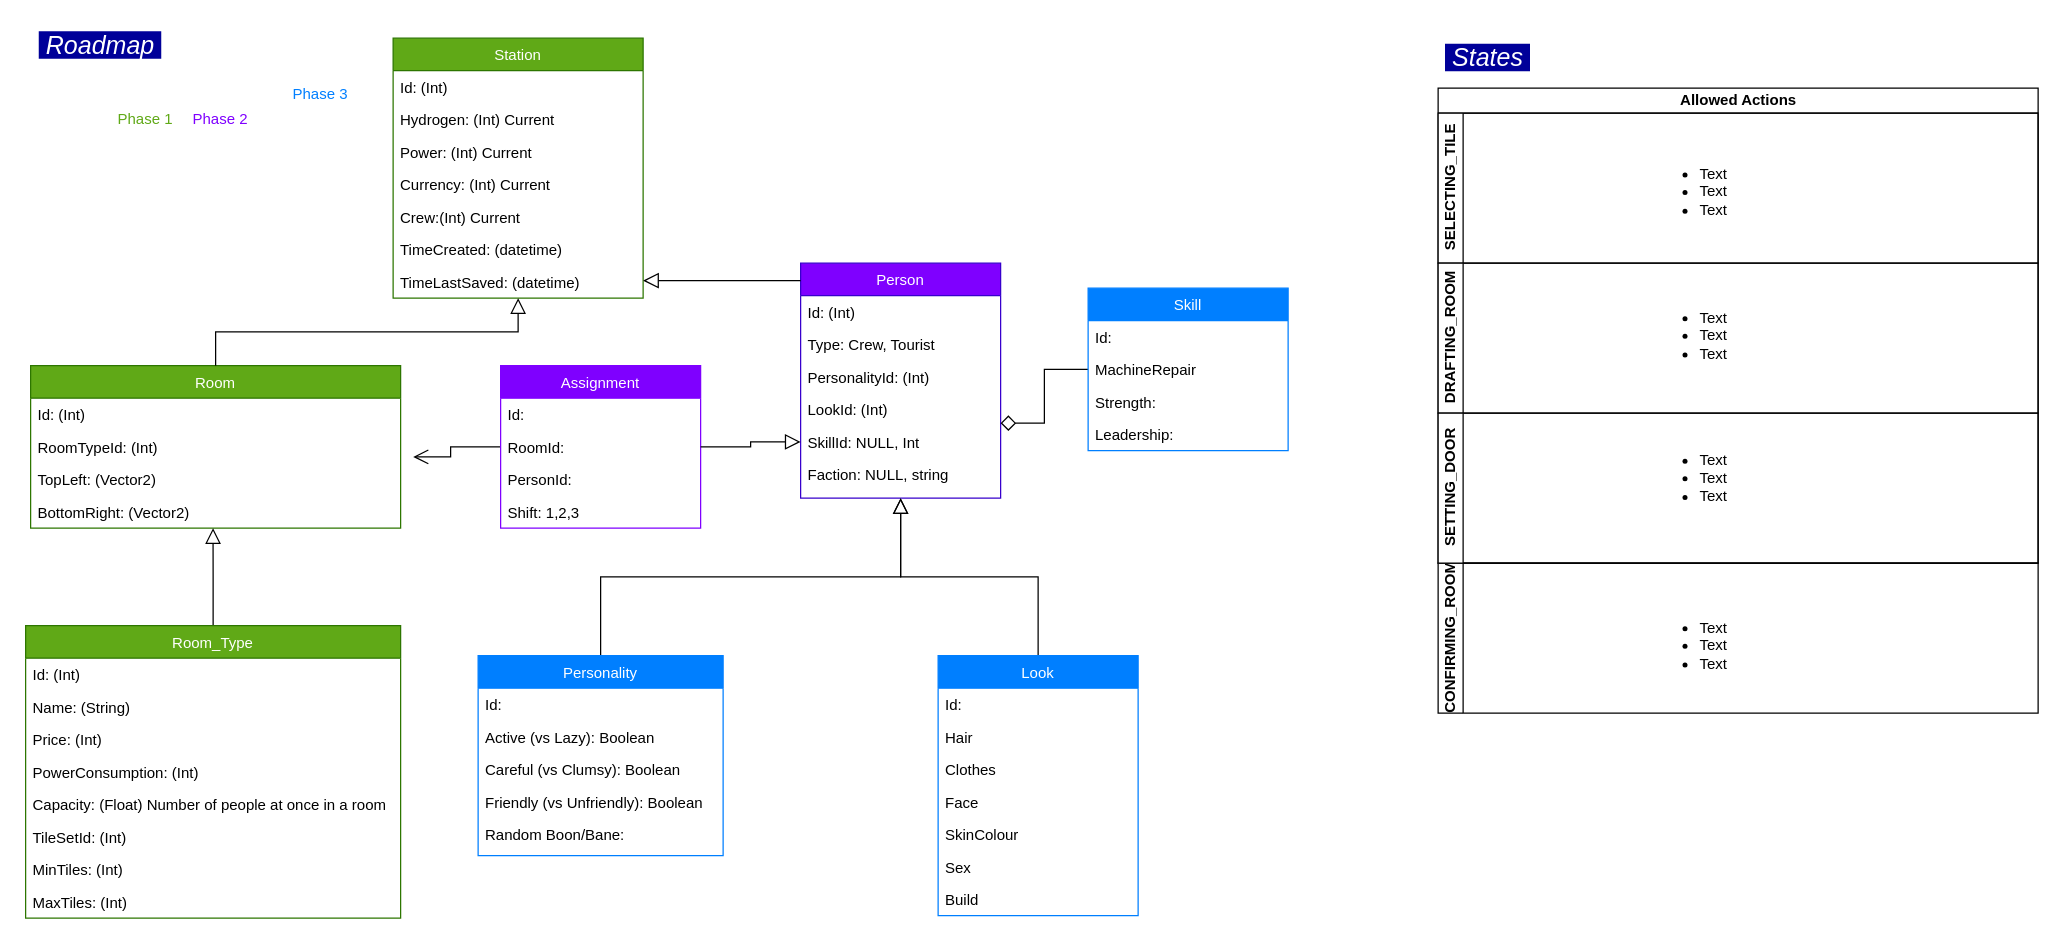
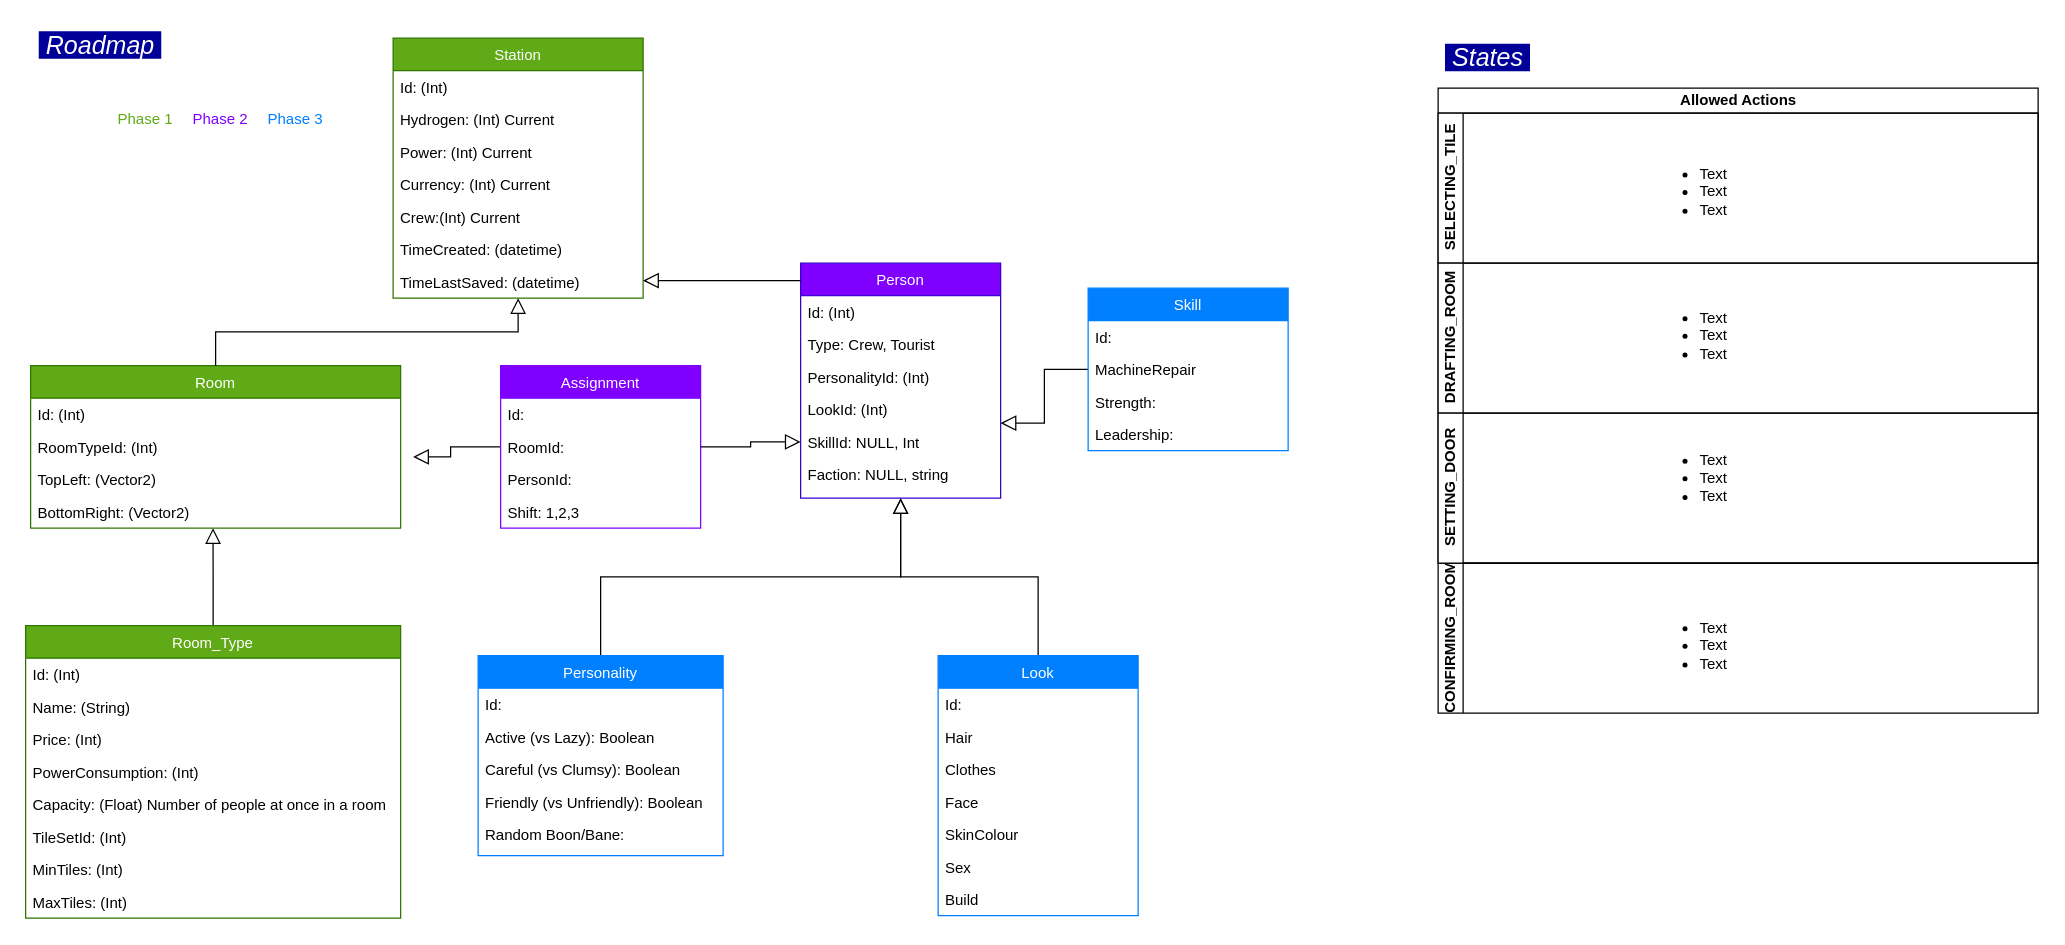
(321, 94) -> (296, 119)
(1016, 423) -> (1017, 423)
(423, 457) -> (429, 457)
